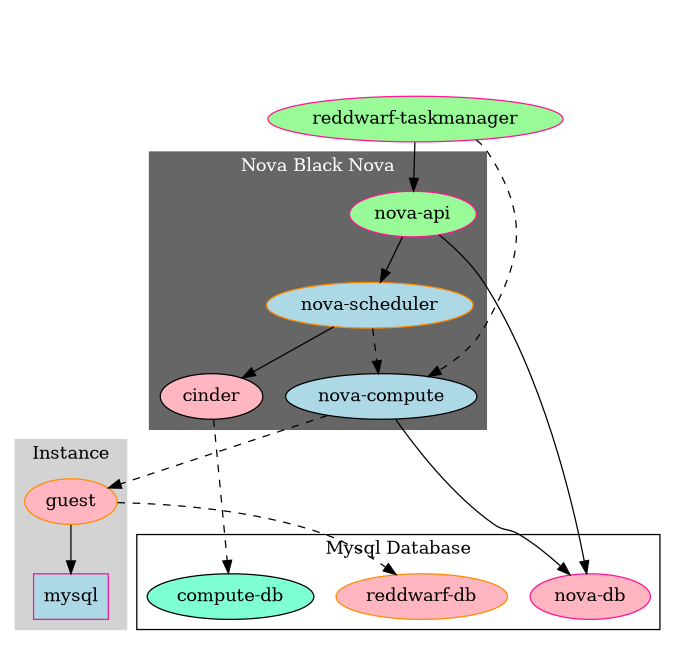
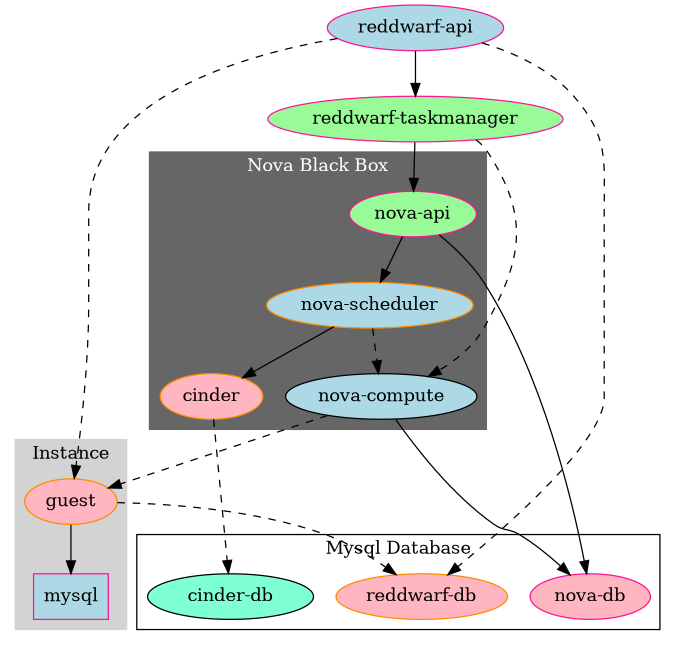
none -> (415, 28)
(318, 167) -> (318, 167)
(212, 396) -> (212, 396)
(231, 597) -> (231, 597)
